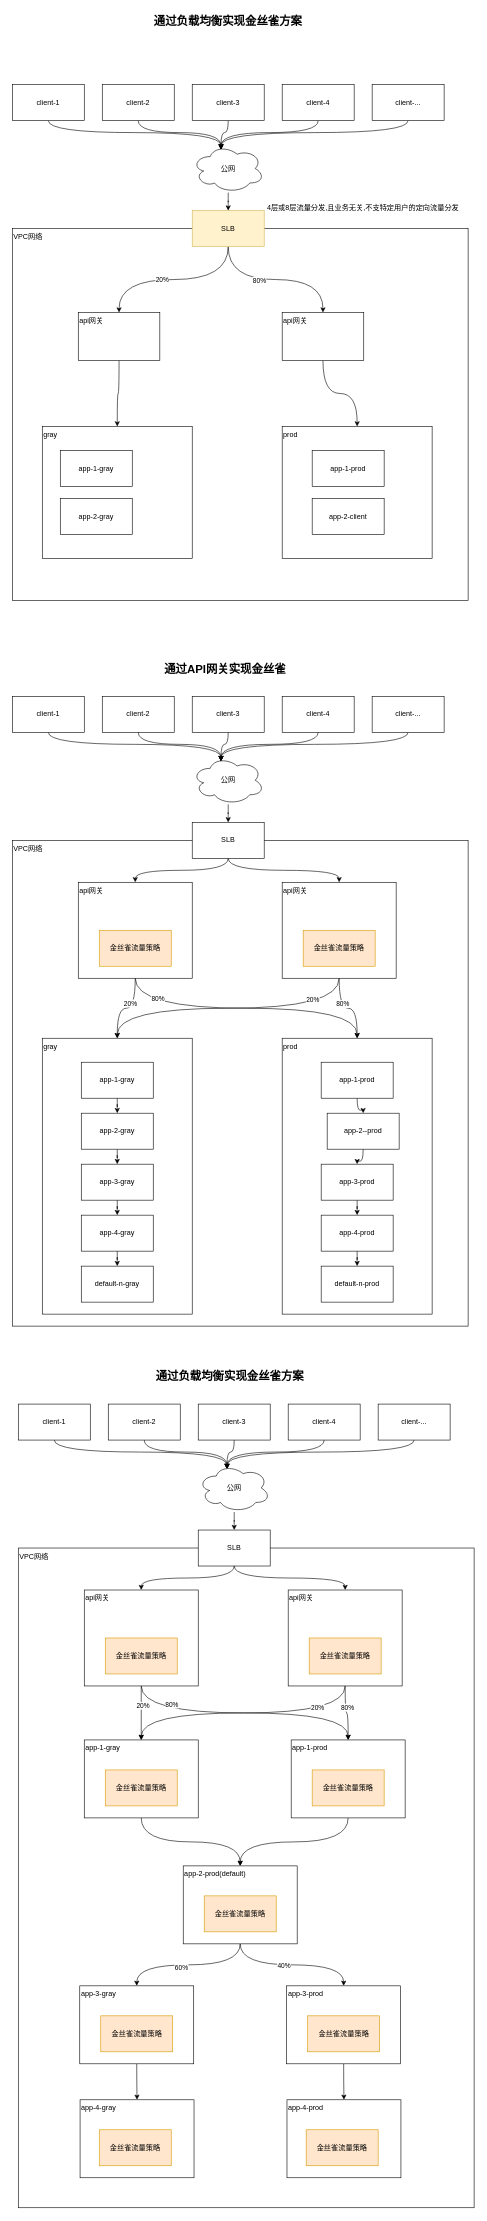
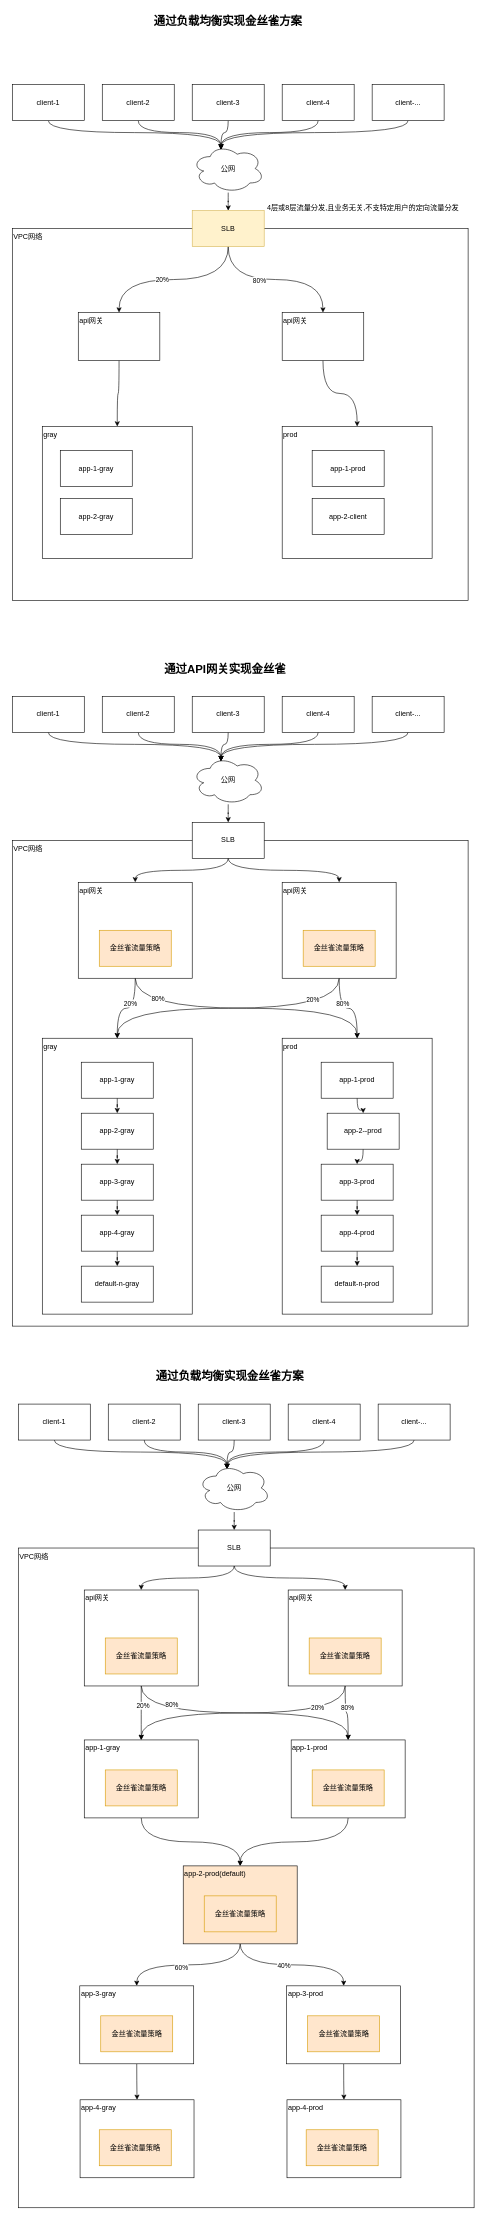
(222, 1875) -> (222, 1875)
